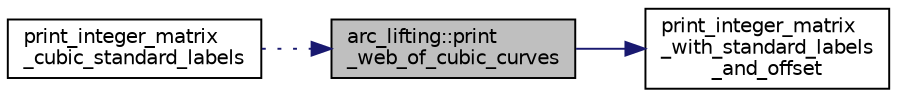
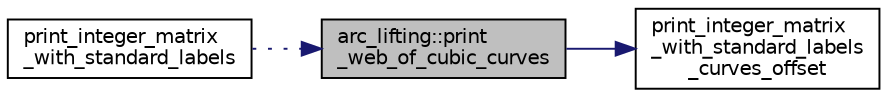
(135, 49) -> (130, 49)
(767, 49) -> (758, 49)
